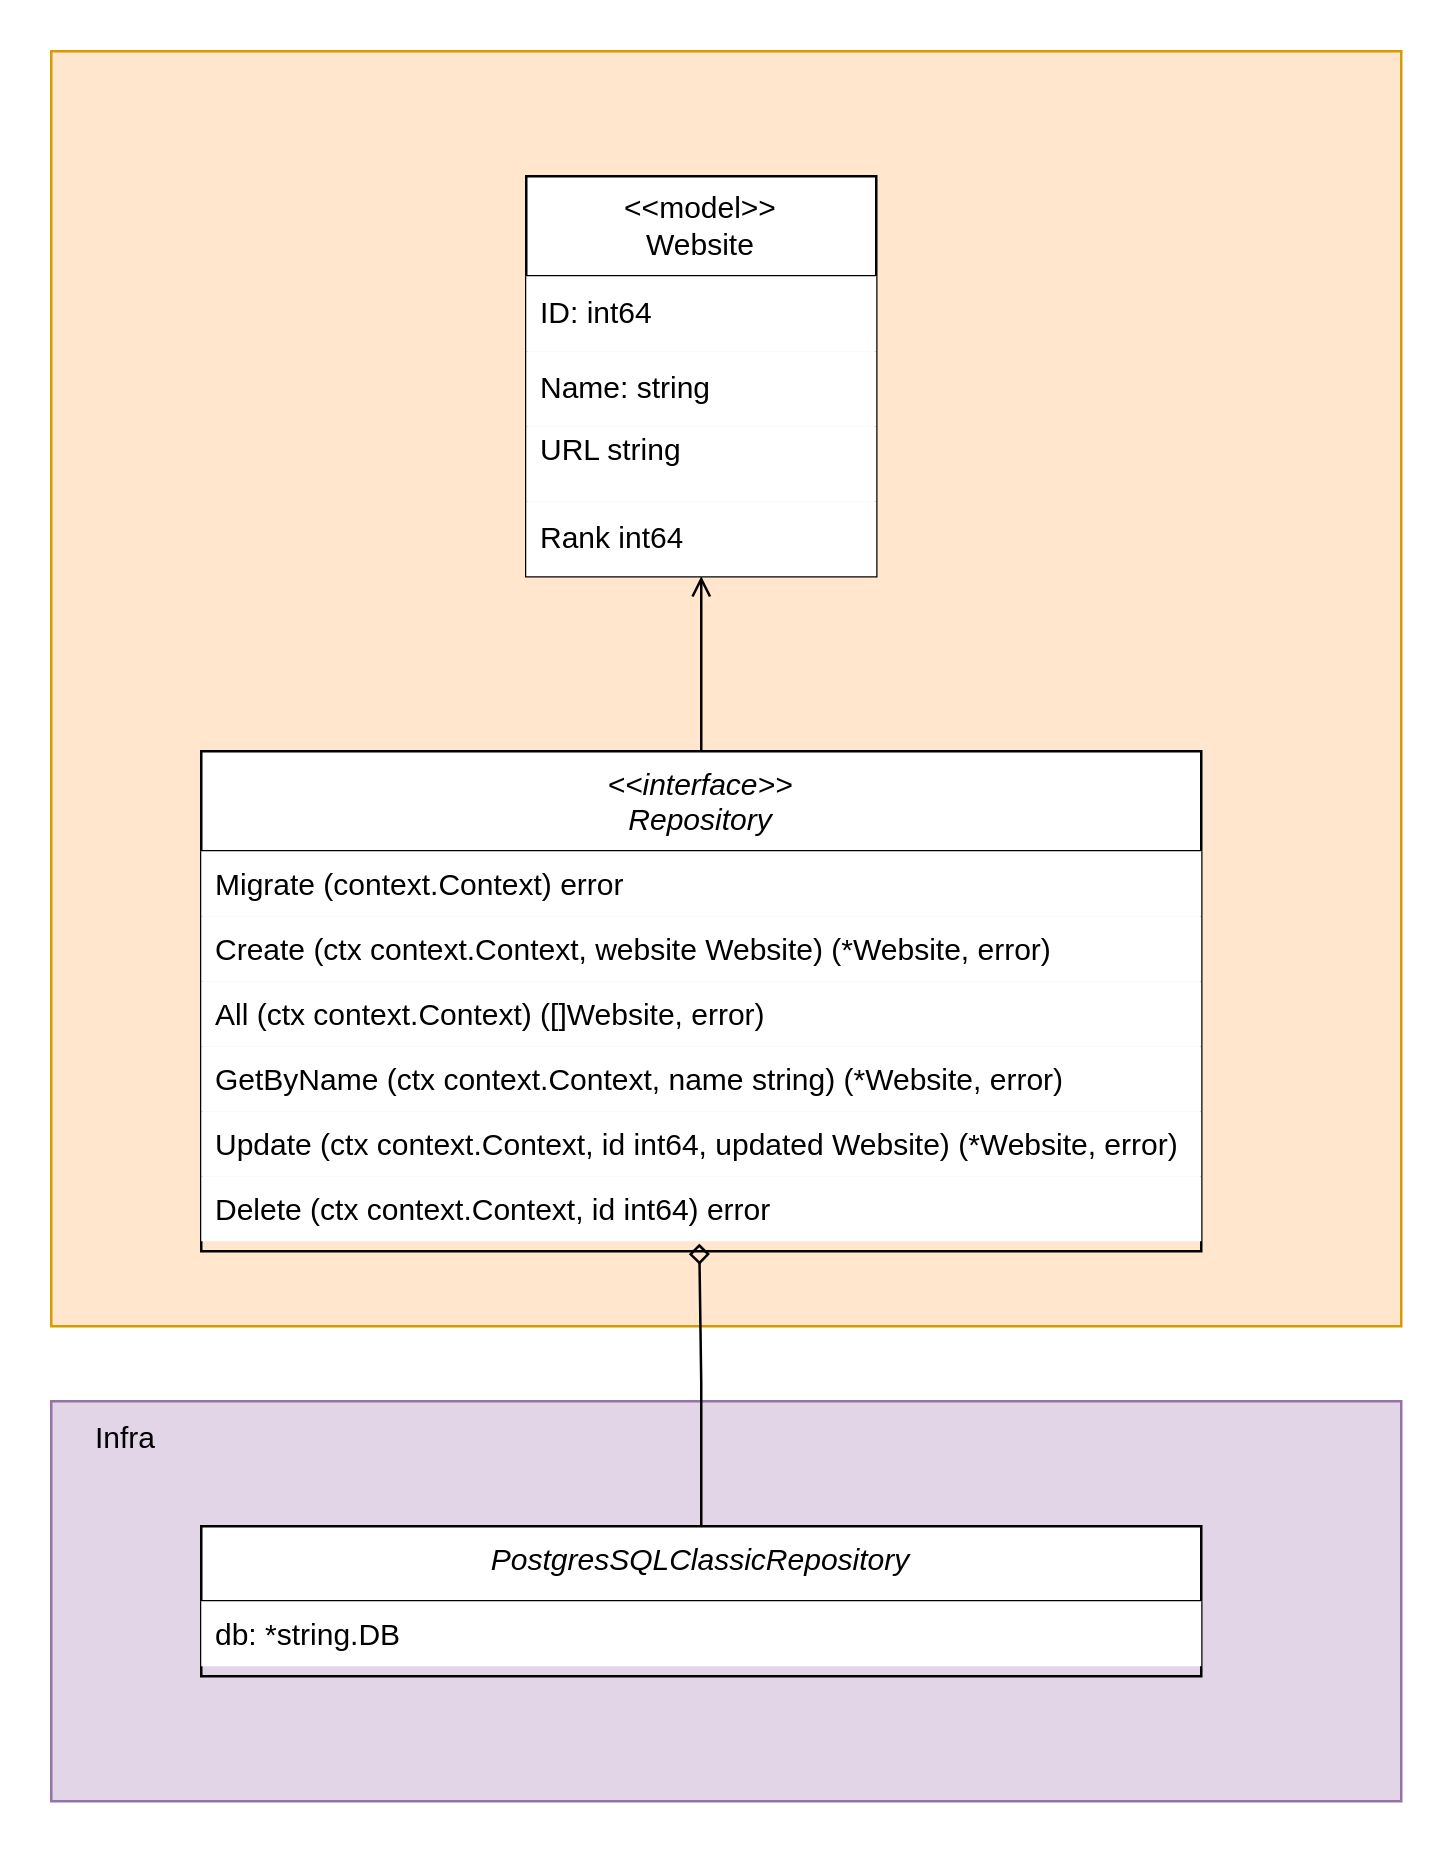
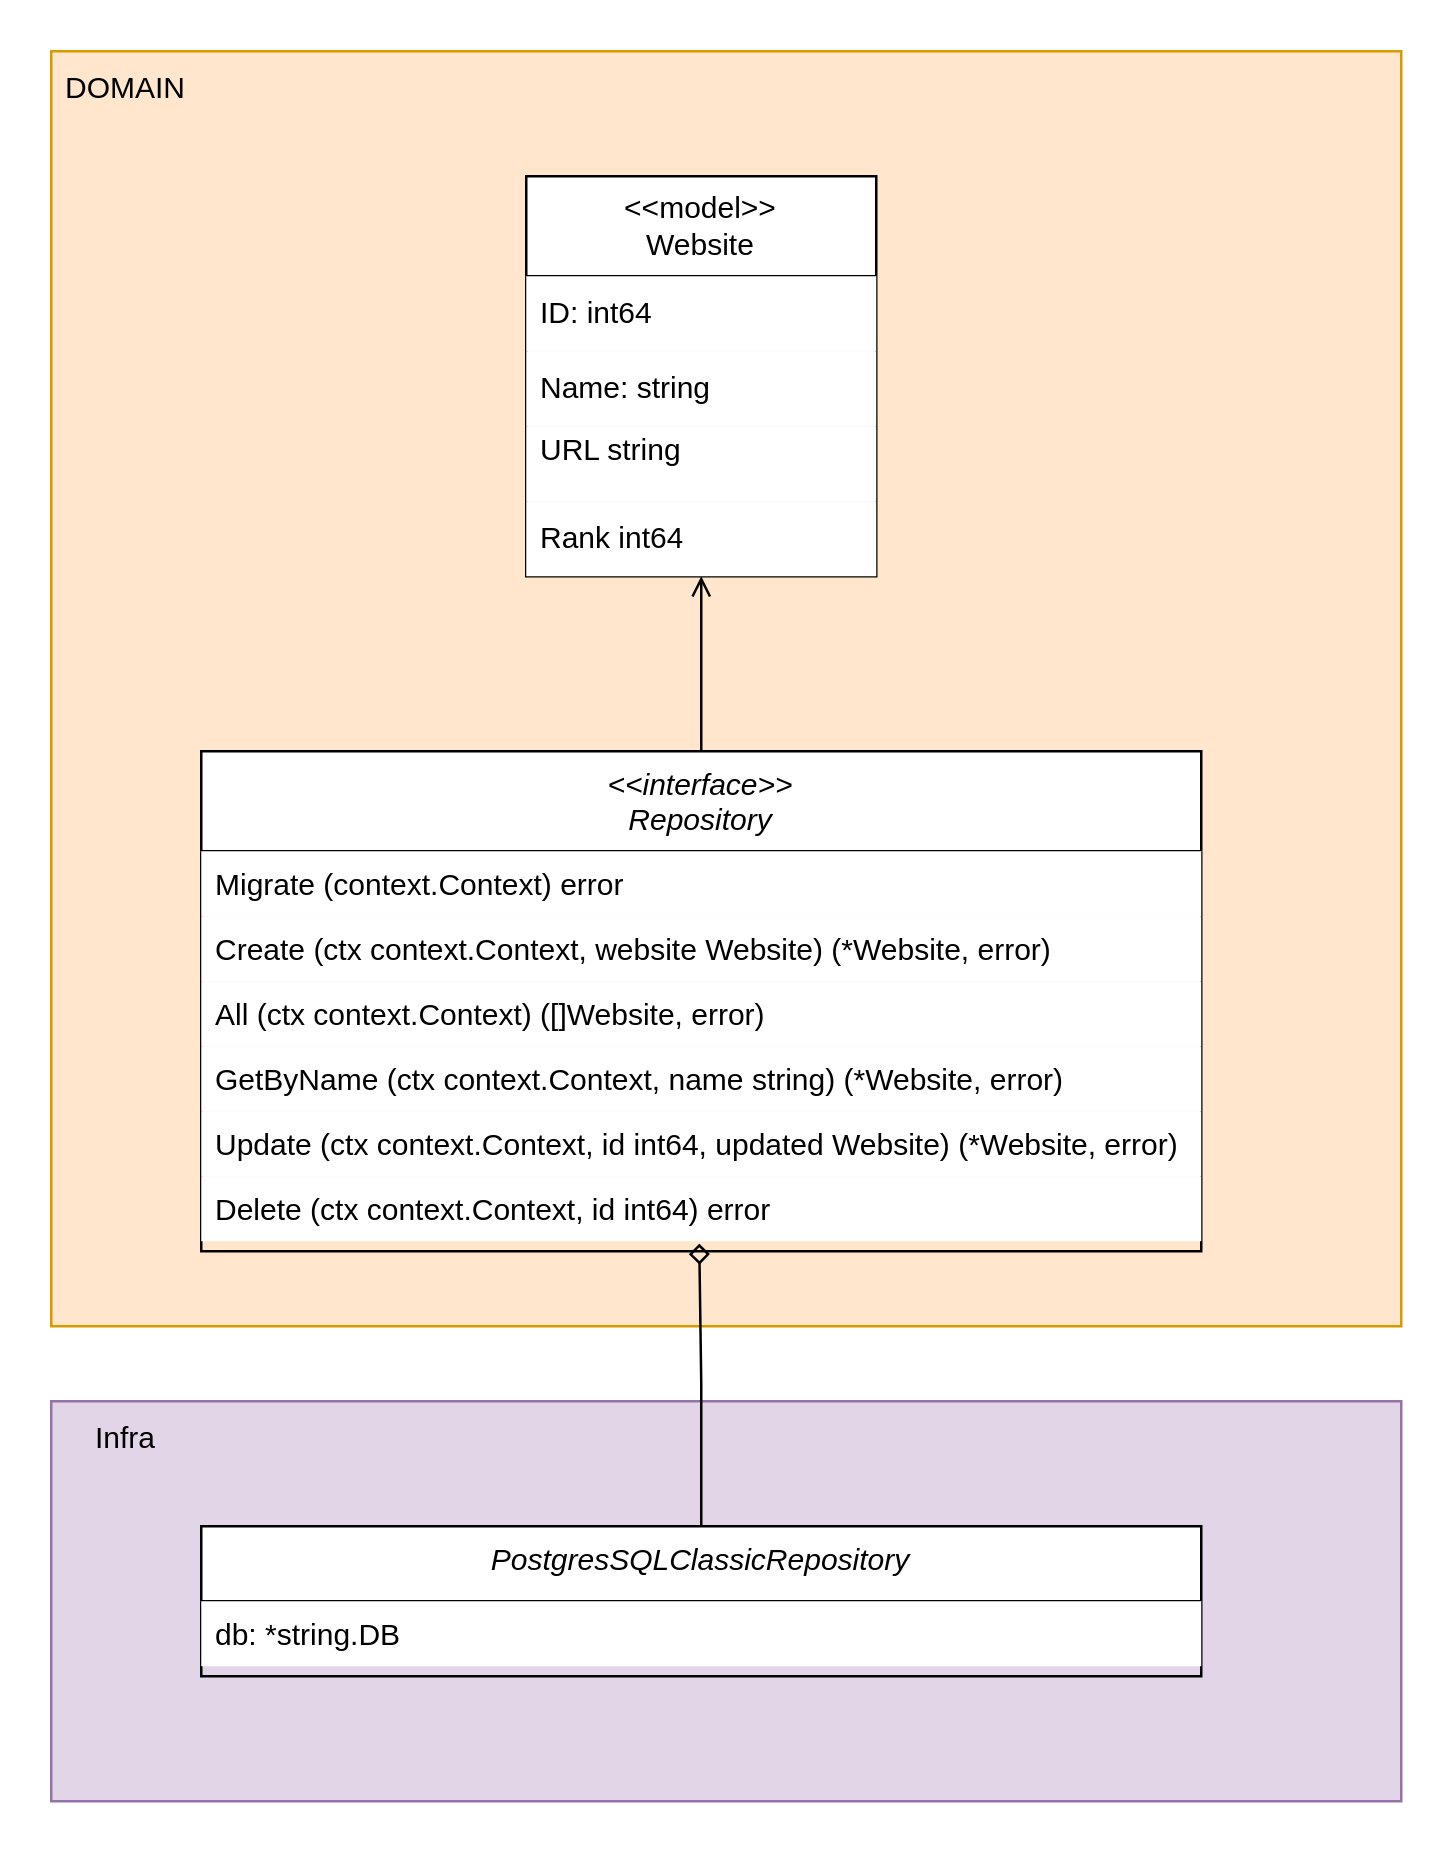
none -> (126, 89)
